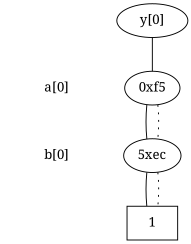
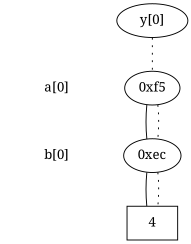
(152, 54) -> (152, 54)
(152, 156) -> (152, 156)
(152, 223) -> (152, 223)
